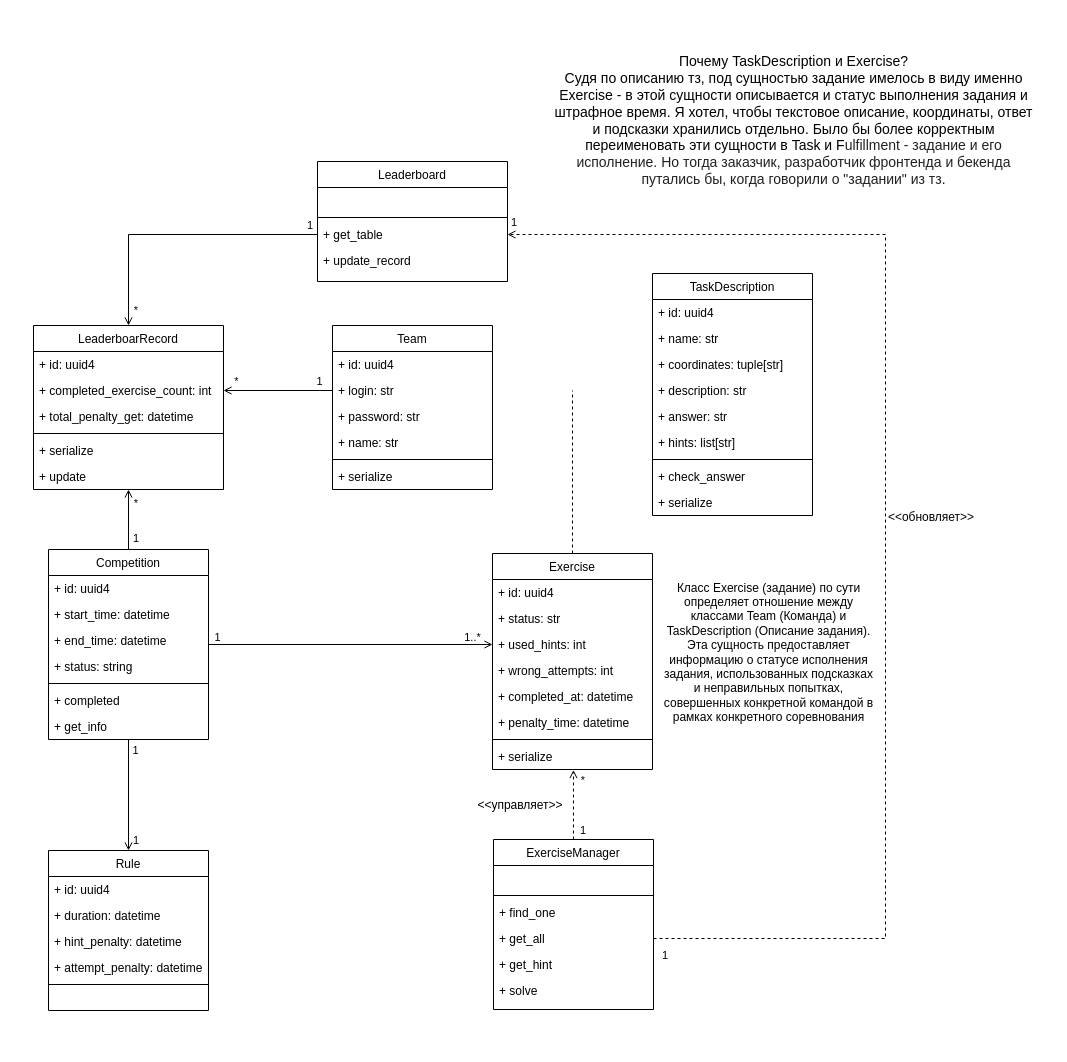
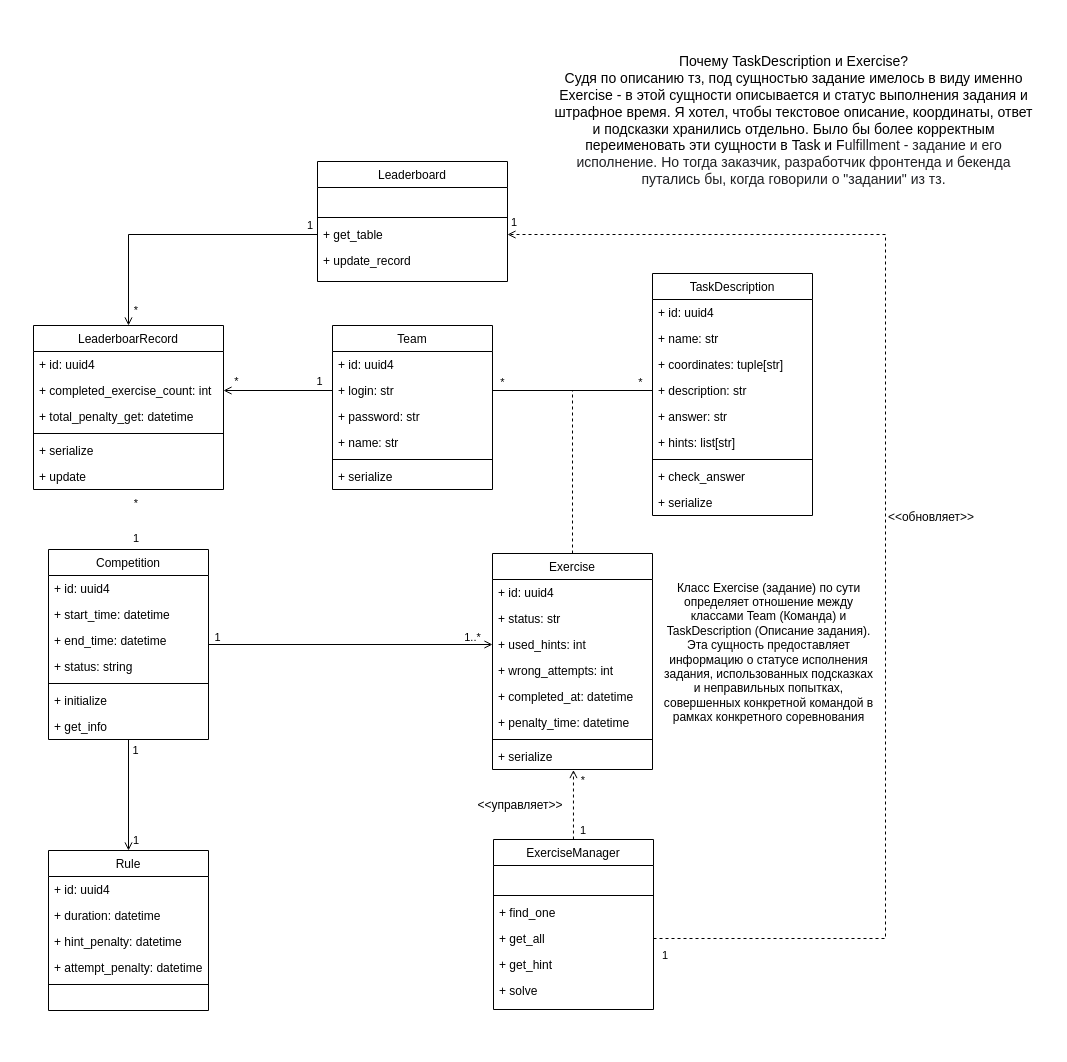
none -> (571, 391)
(129, 521) -> none
(88, 701) -> (85, 701)
